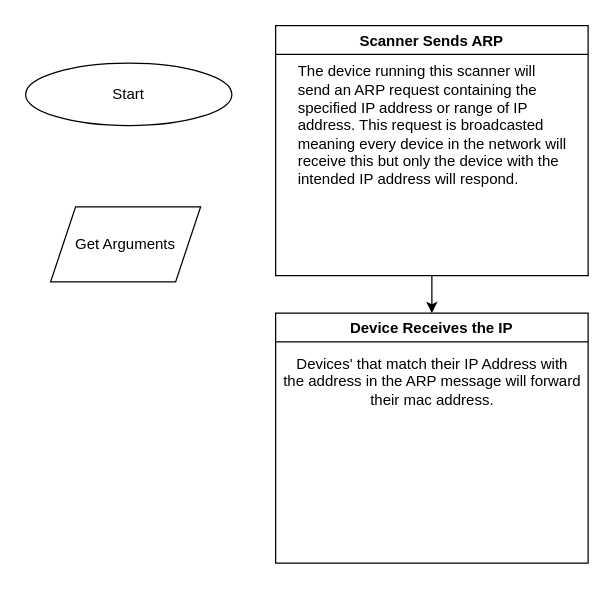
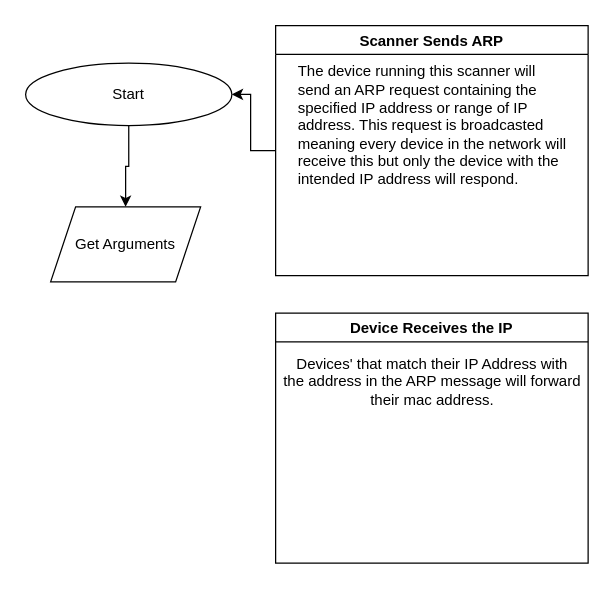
none -> (129, 163)
(432, 298) -> (251, 129)
